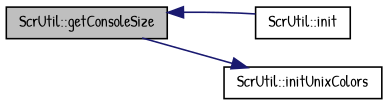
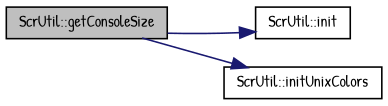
(220, 12) -> (203, 33)
